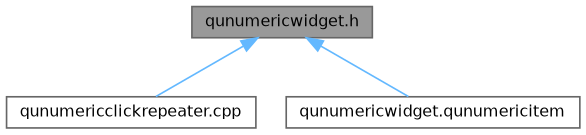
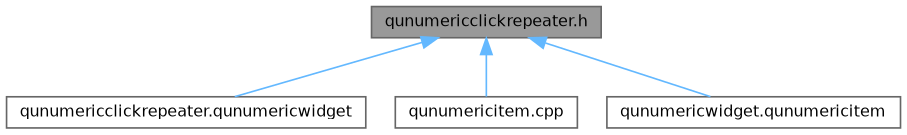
(282, 22) -> (486, 22)
(131, 112) -> (186, 112)
none -> (486, 112)
